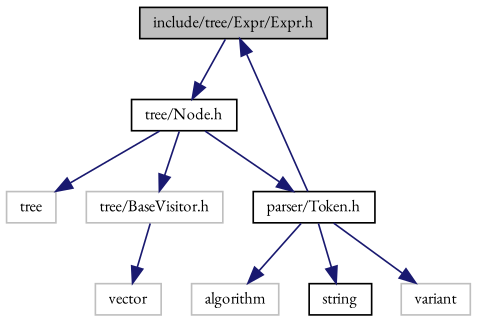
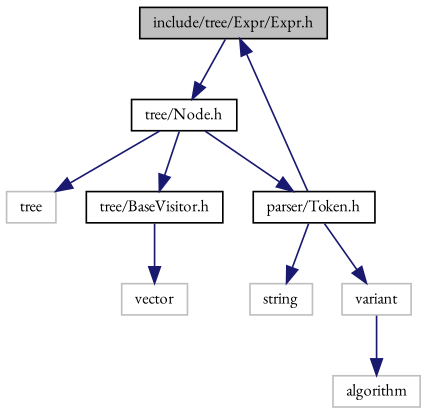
(155, 207) -> (155, 207)
(280, 247) -> (377, 337)
(340, 299) -> (281, 299)
